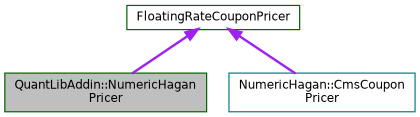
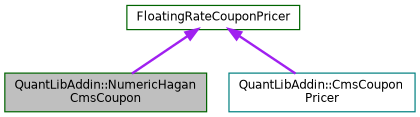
(106, 92) -> (106, 92)
(322, 92) -> (322, 92)
